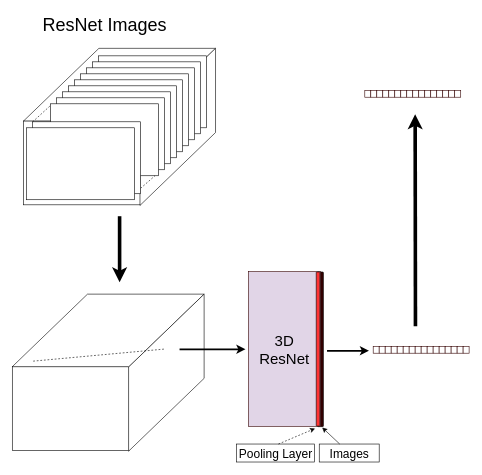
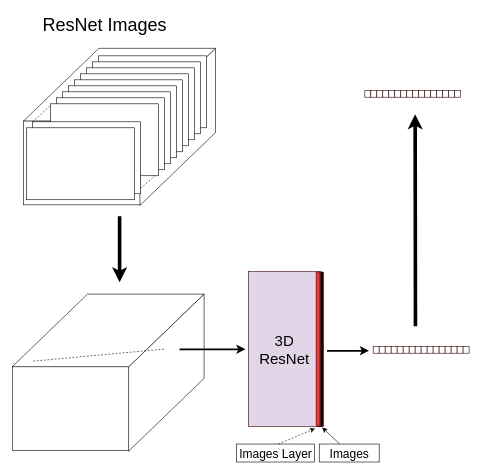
(276, 453) -> (276, 453)
